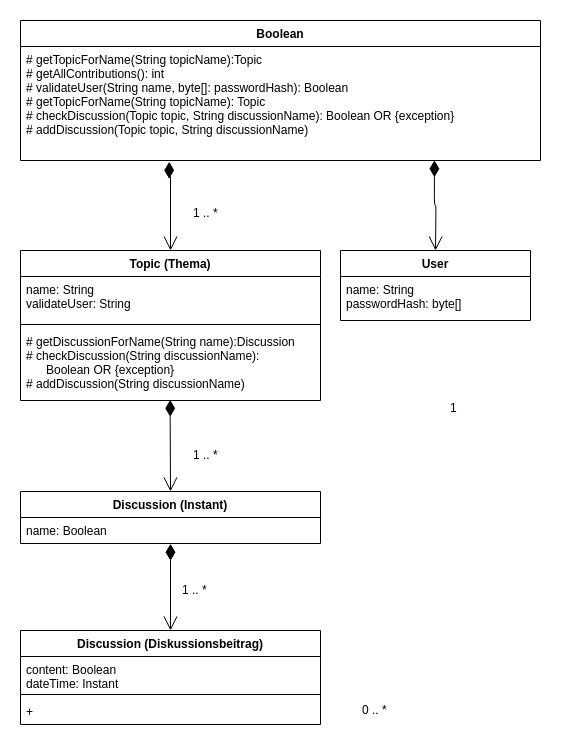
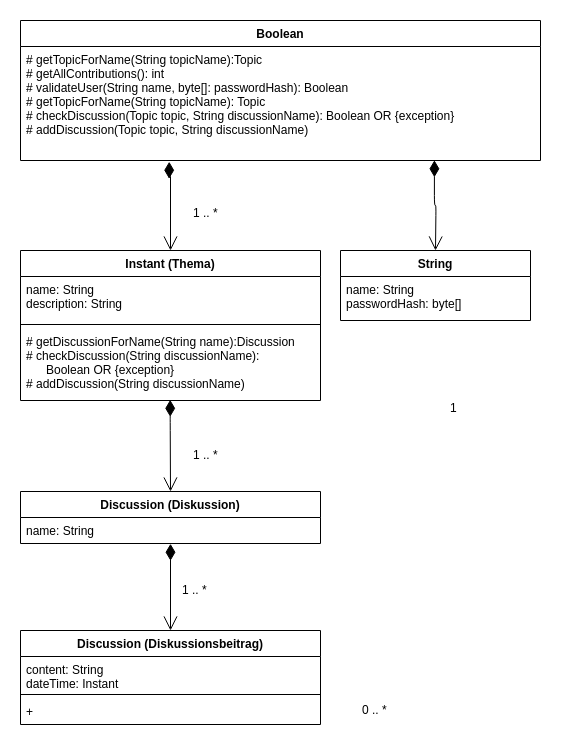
(170, 264) -> (170, 264)
(435, 264) -> (435, 264)
(62, 290) -> (62, 290)
(170, 505) -> (170, 505)
(65, 531) -> (62, 531)
(75, 670) -> (72, 670)
